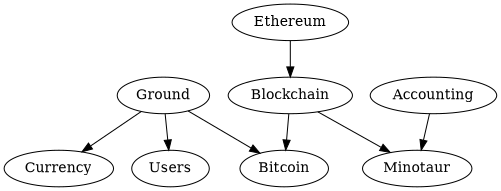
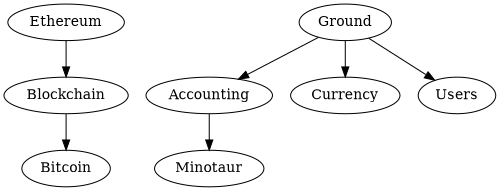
(220, 129) -> (283, 56)
(350, 130) -> none
